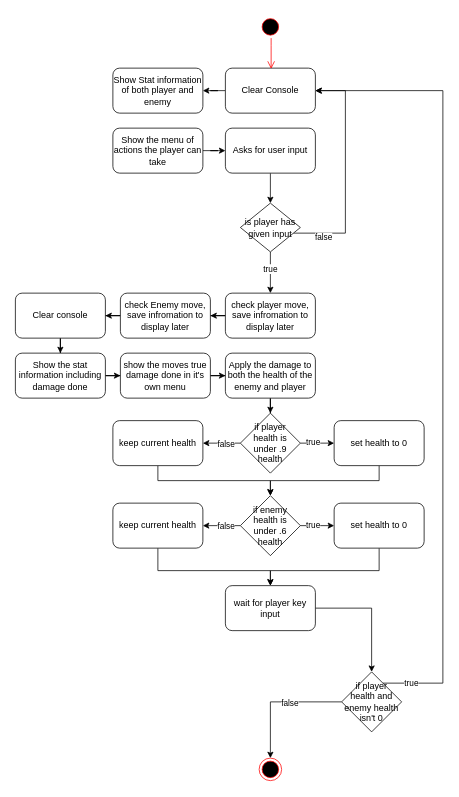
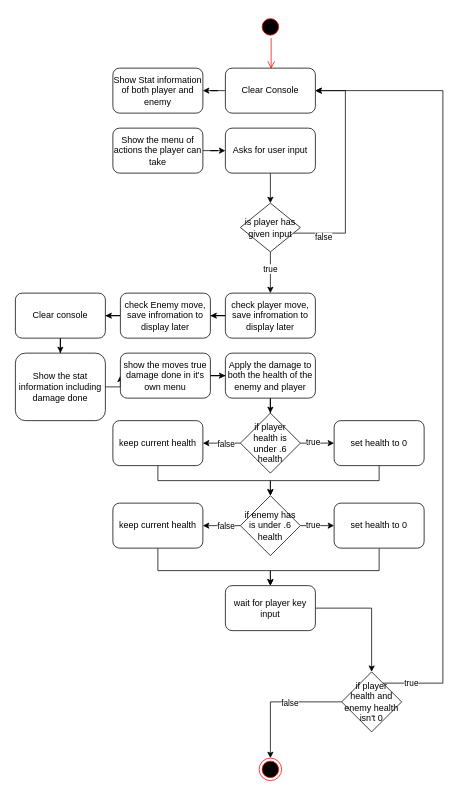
(60, 375) -> (60, 387)
(270, 443) -> (270, 443)
(270, 525) -> (270, 525)
